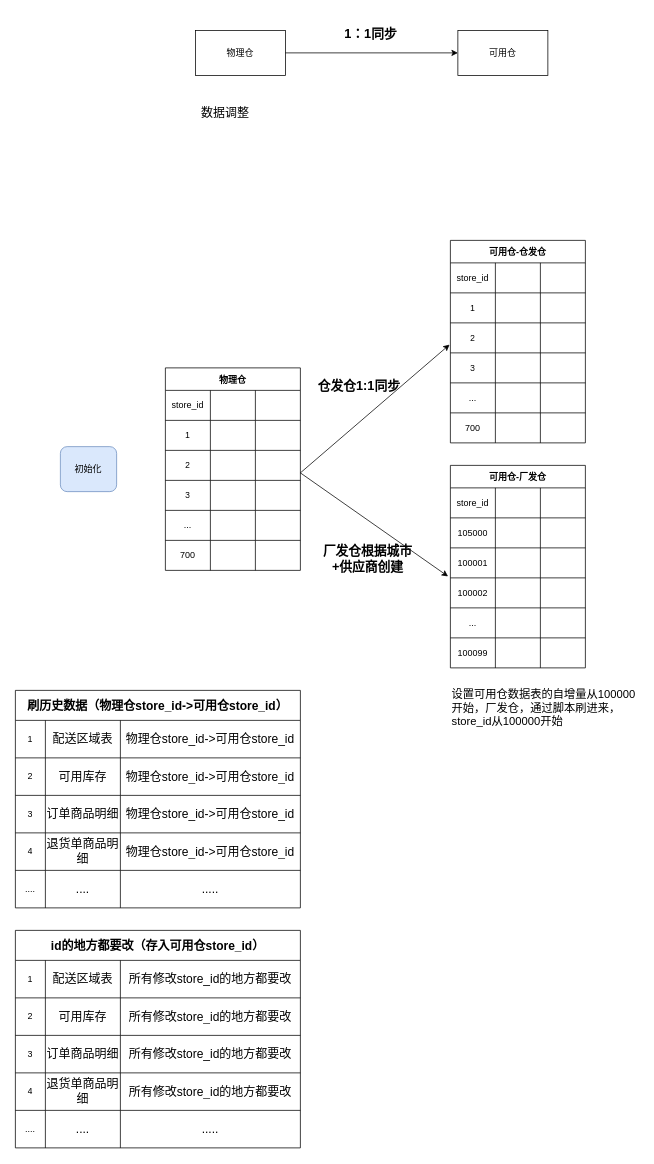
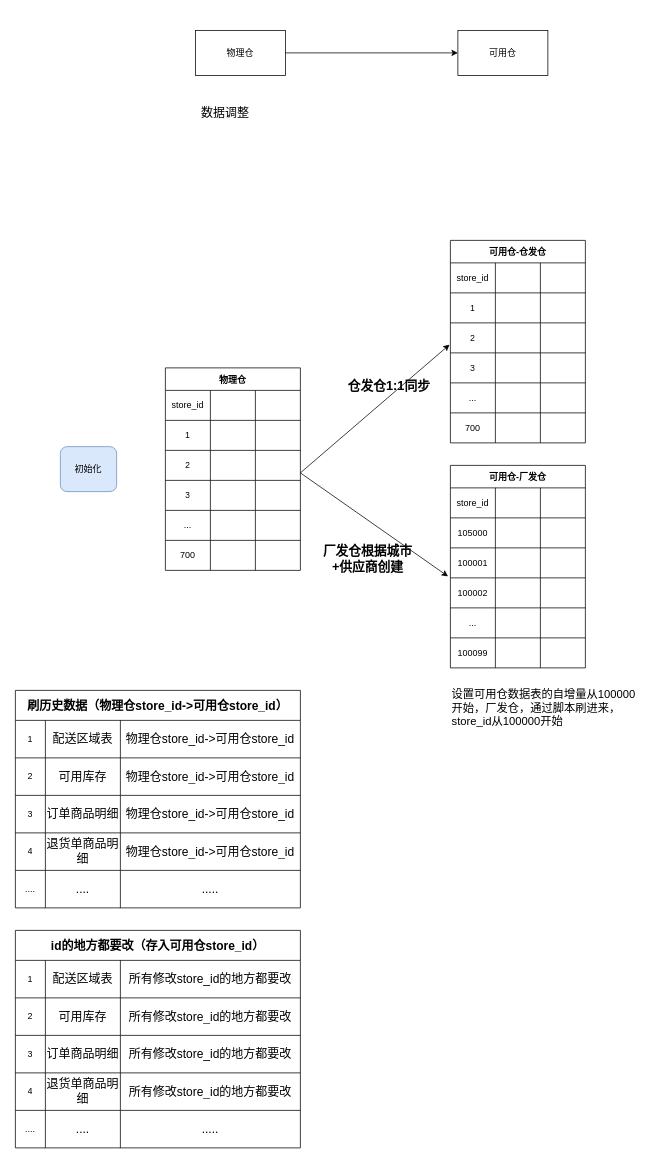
(371, 34) -> none
(359, 387) -> (389, 387)
